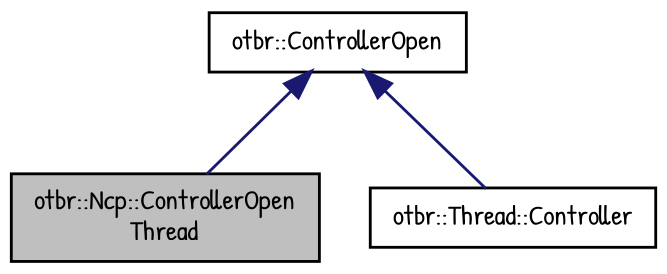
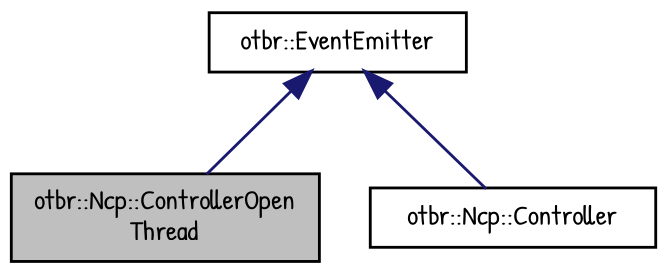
(338, 42) -> (338, 42)
(513, 218) -> (513, 218)
